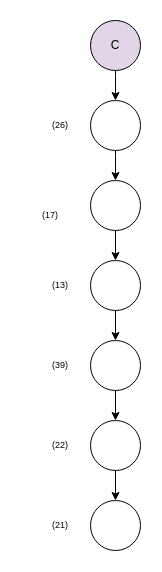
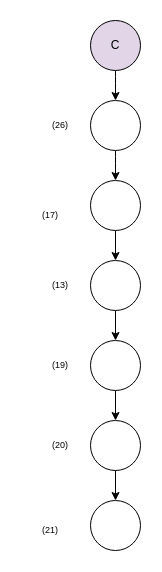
(61, 366) -> (61, 366)
(61, 446) -> (61, 446)
(61, 526) -> (51, 531)
